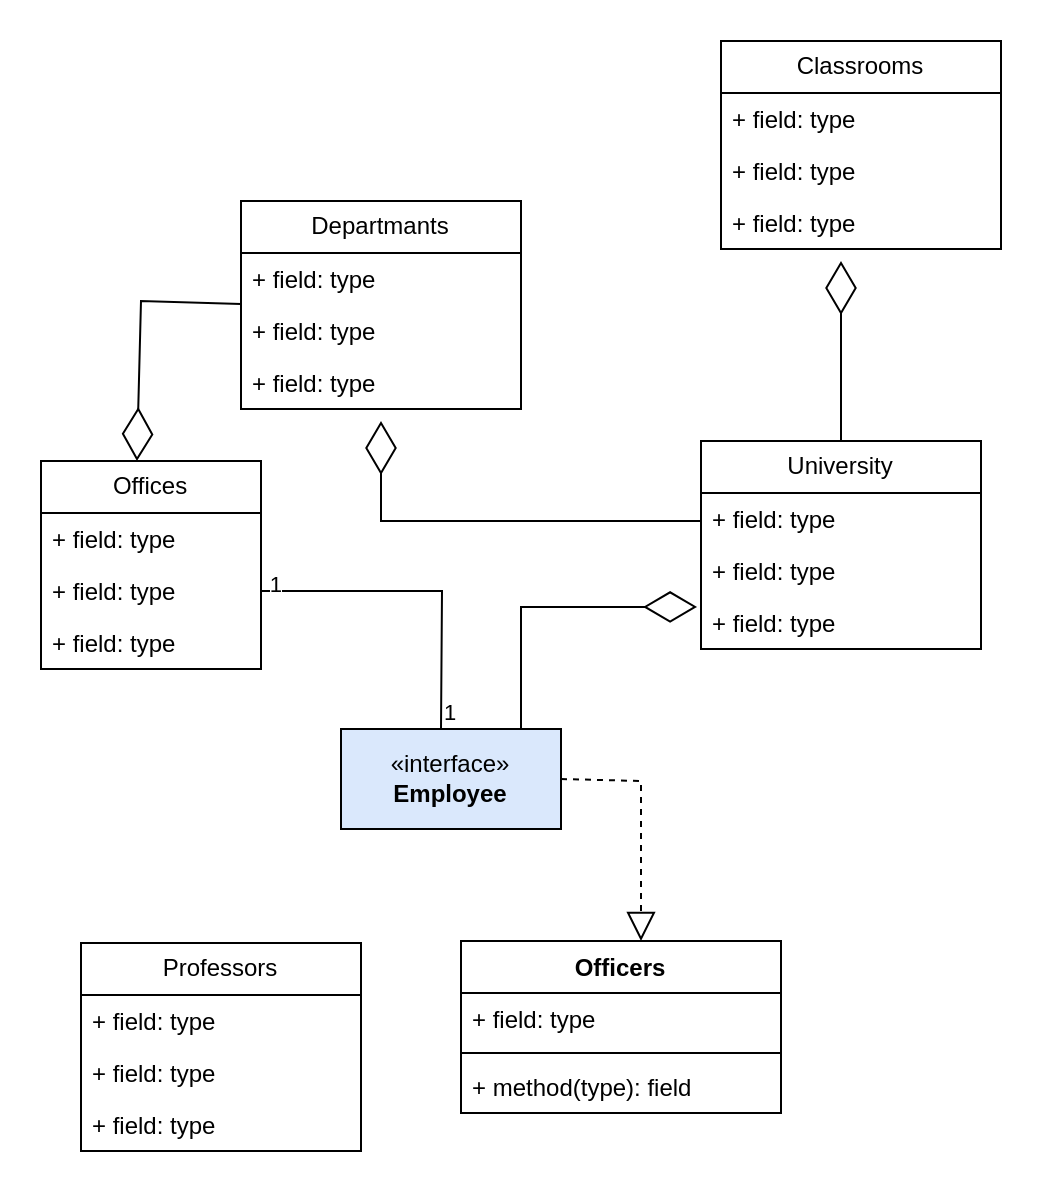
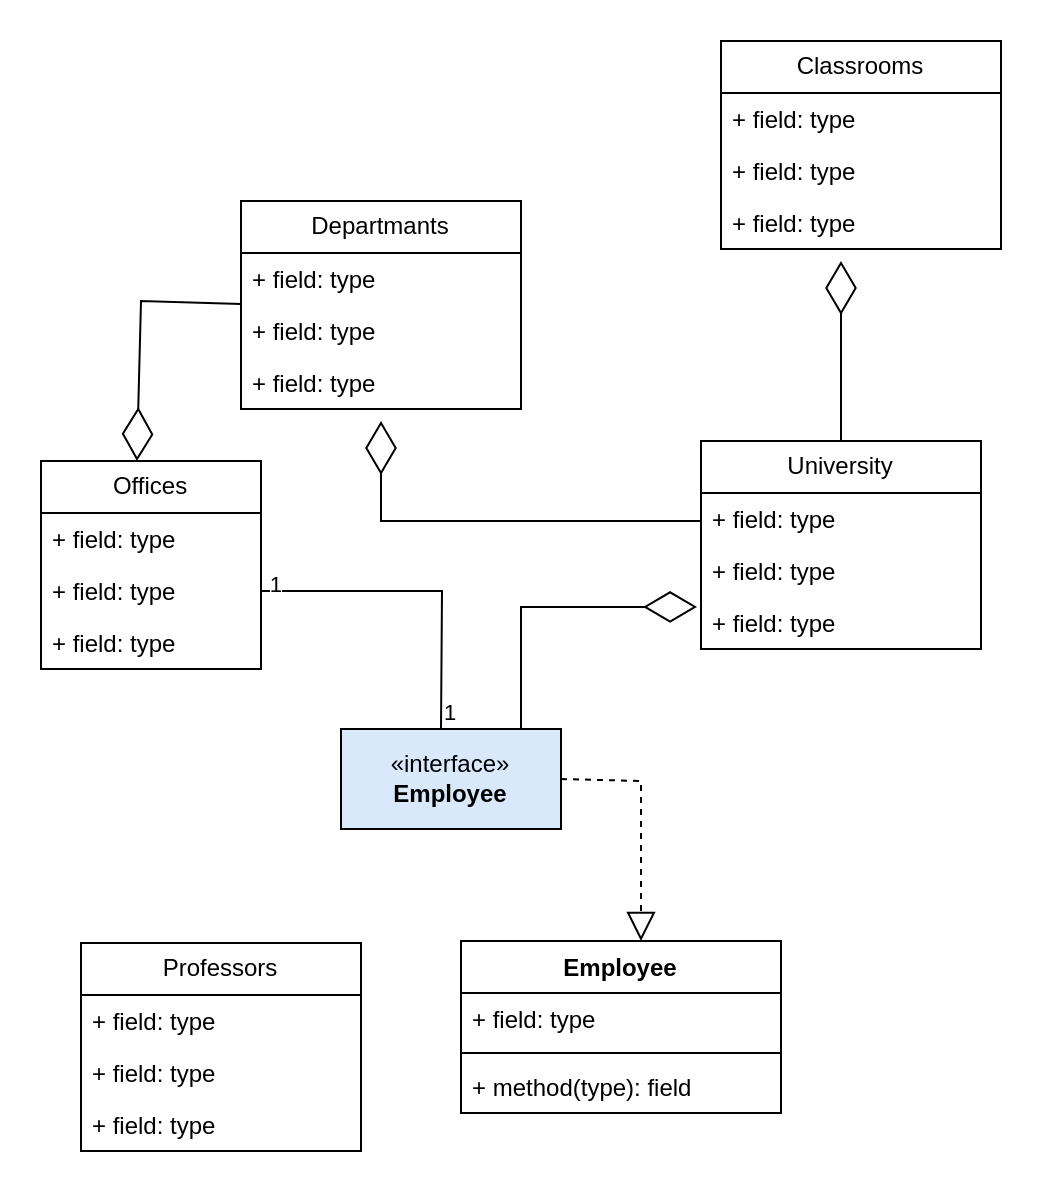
(621, 969) -> (621, 969)
